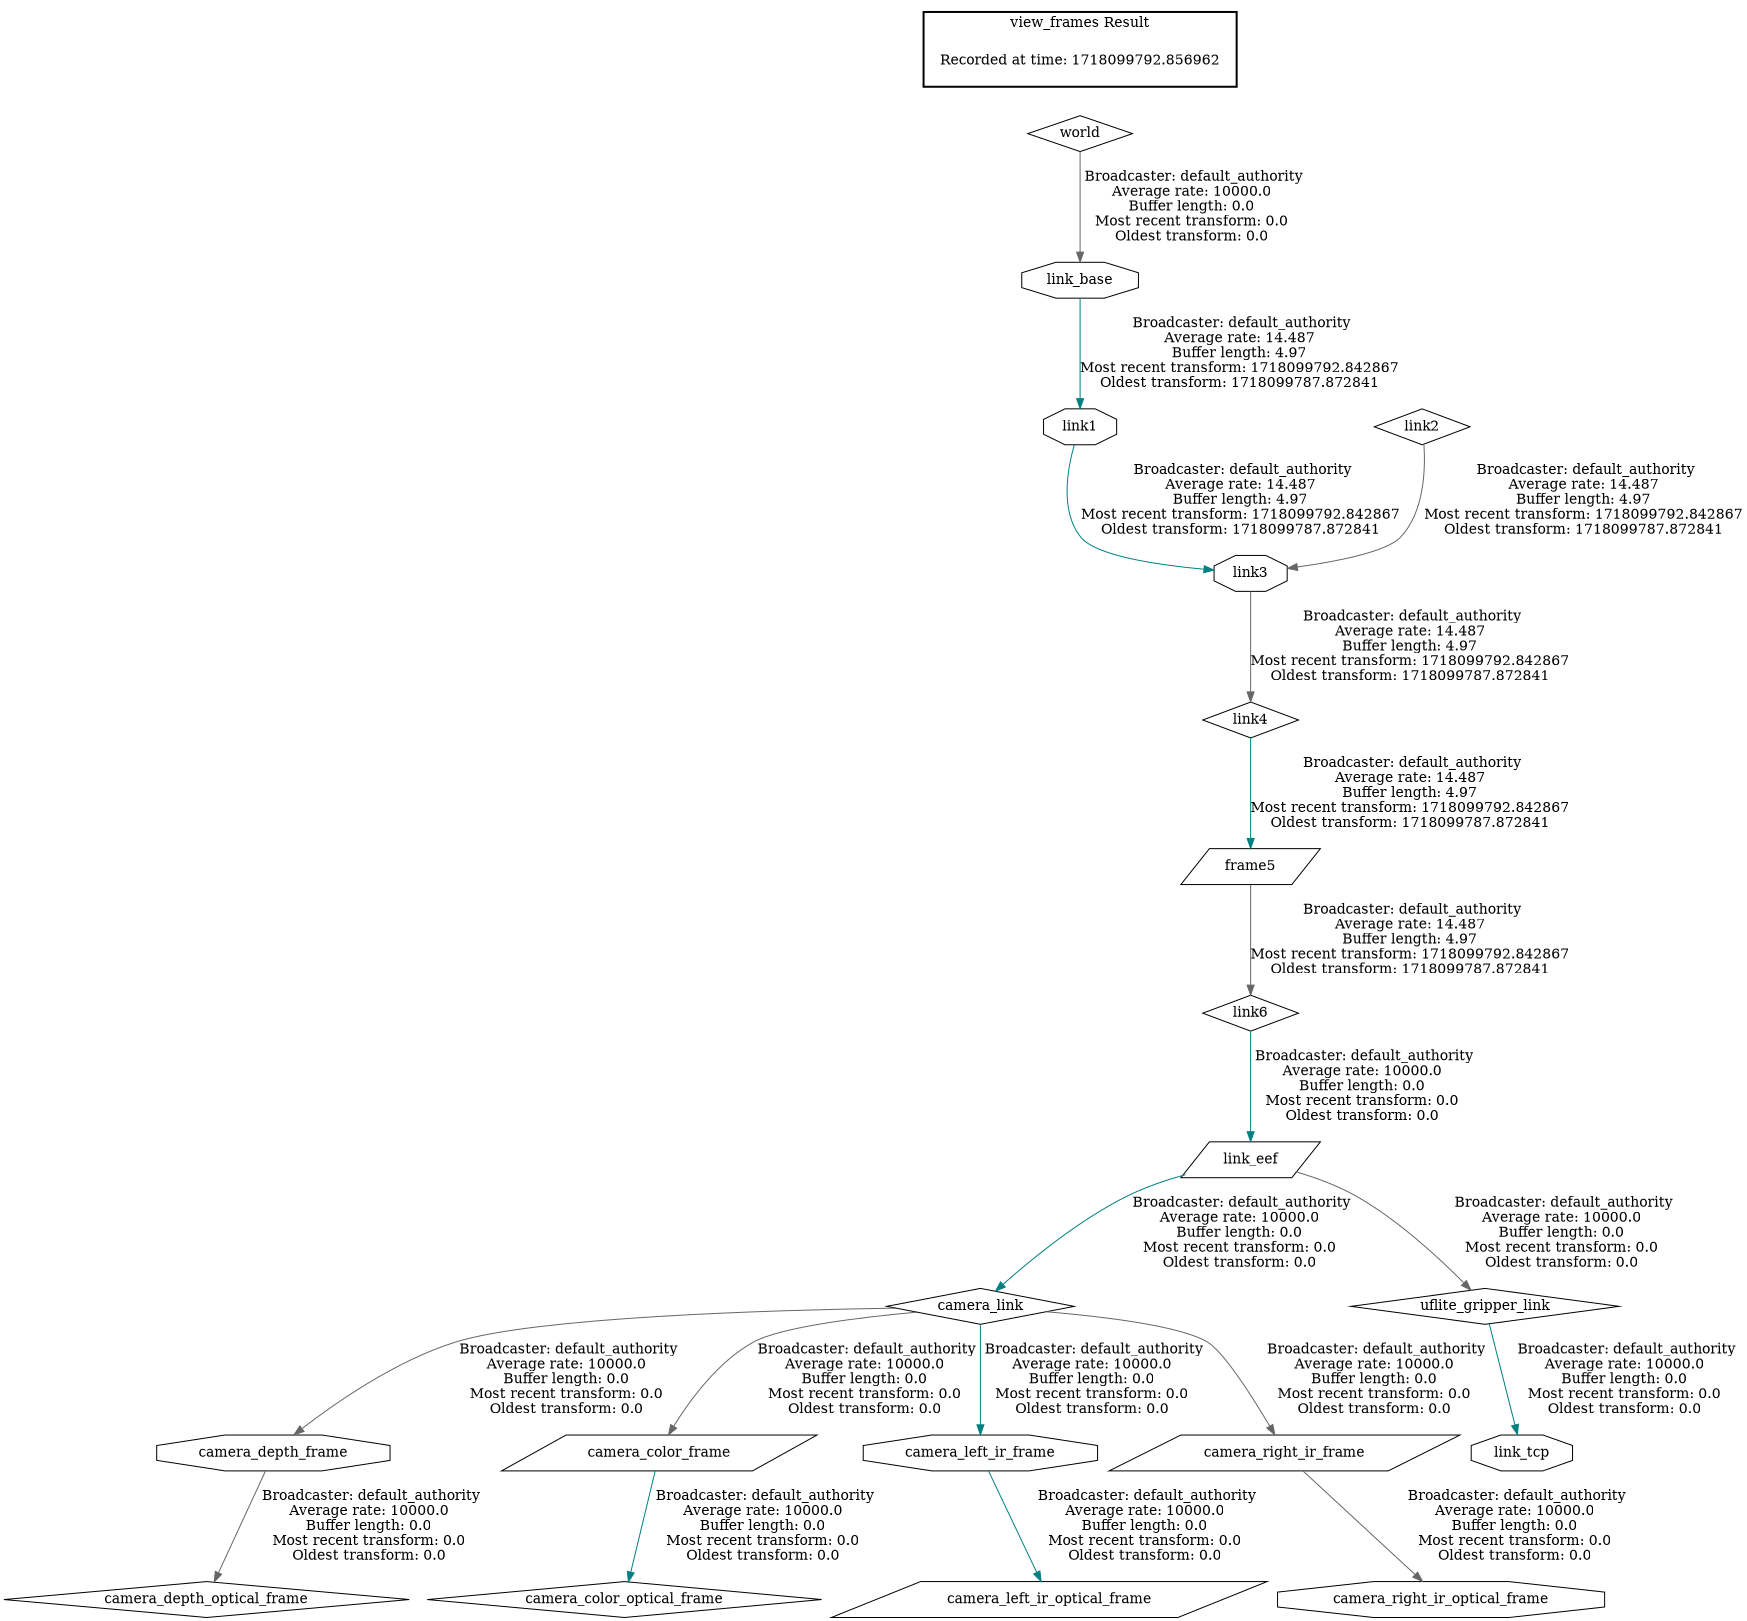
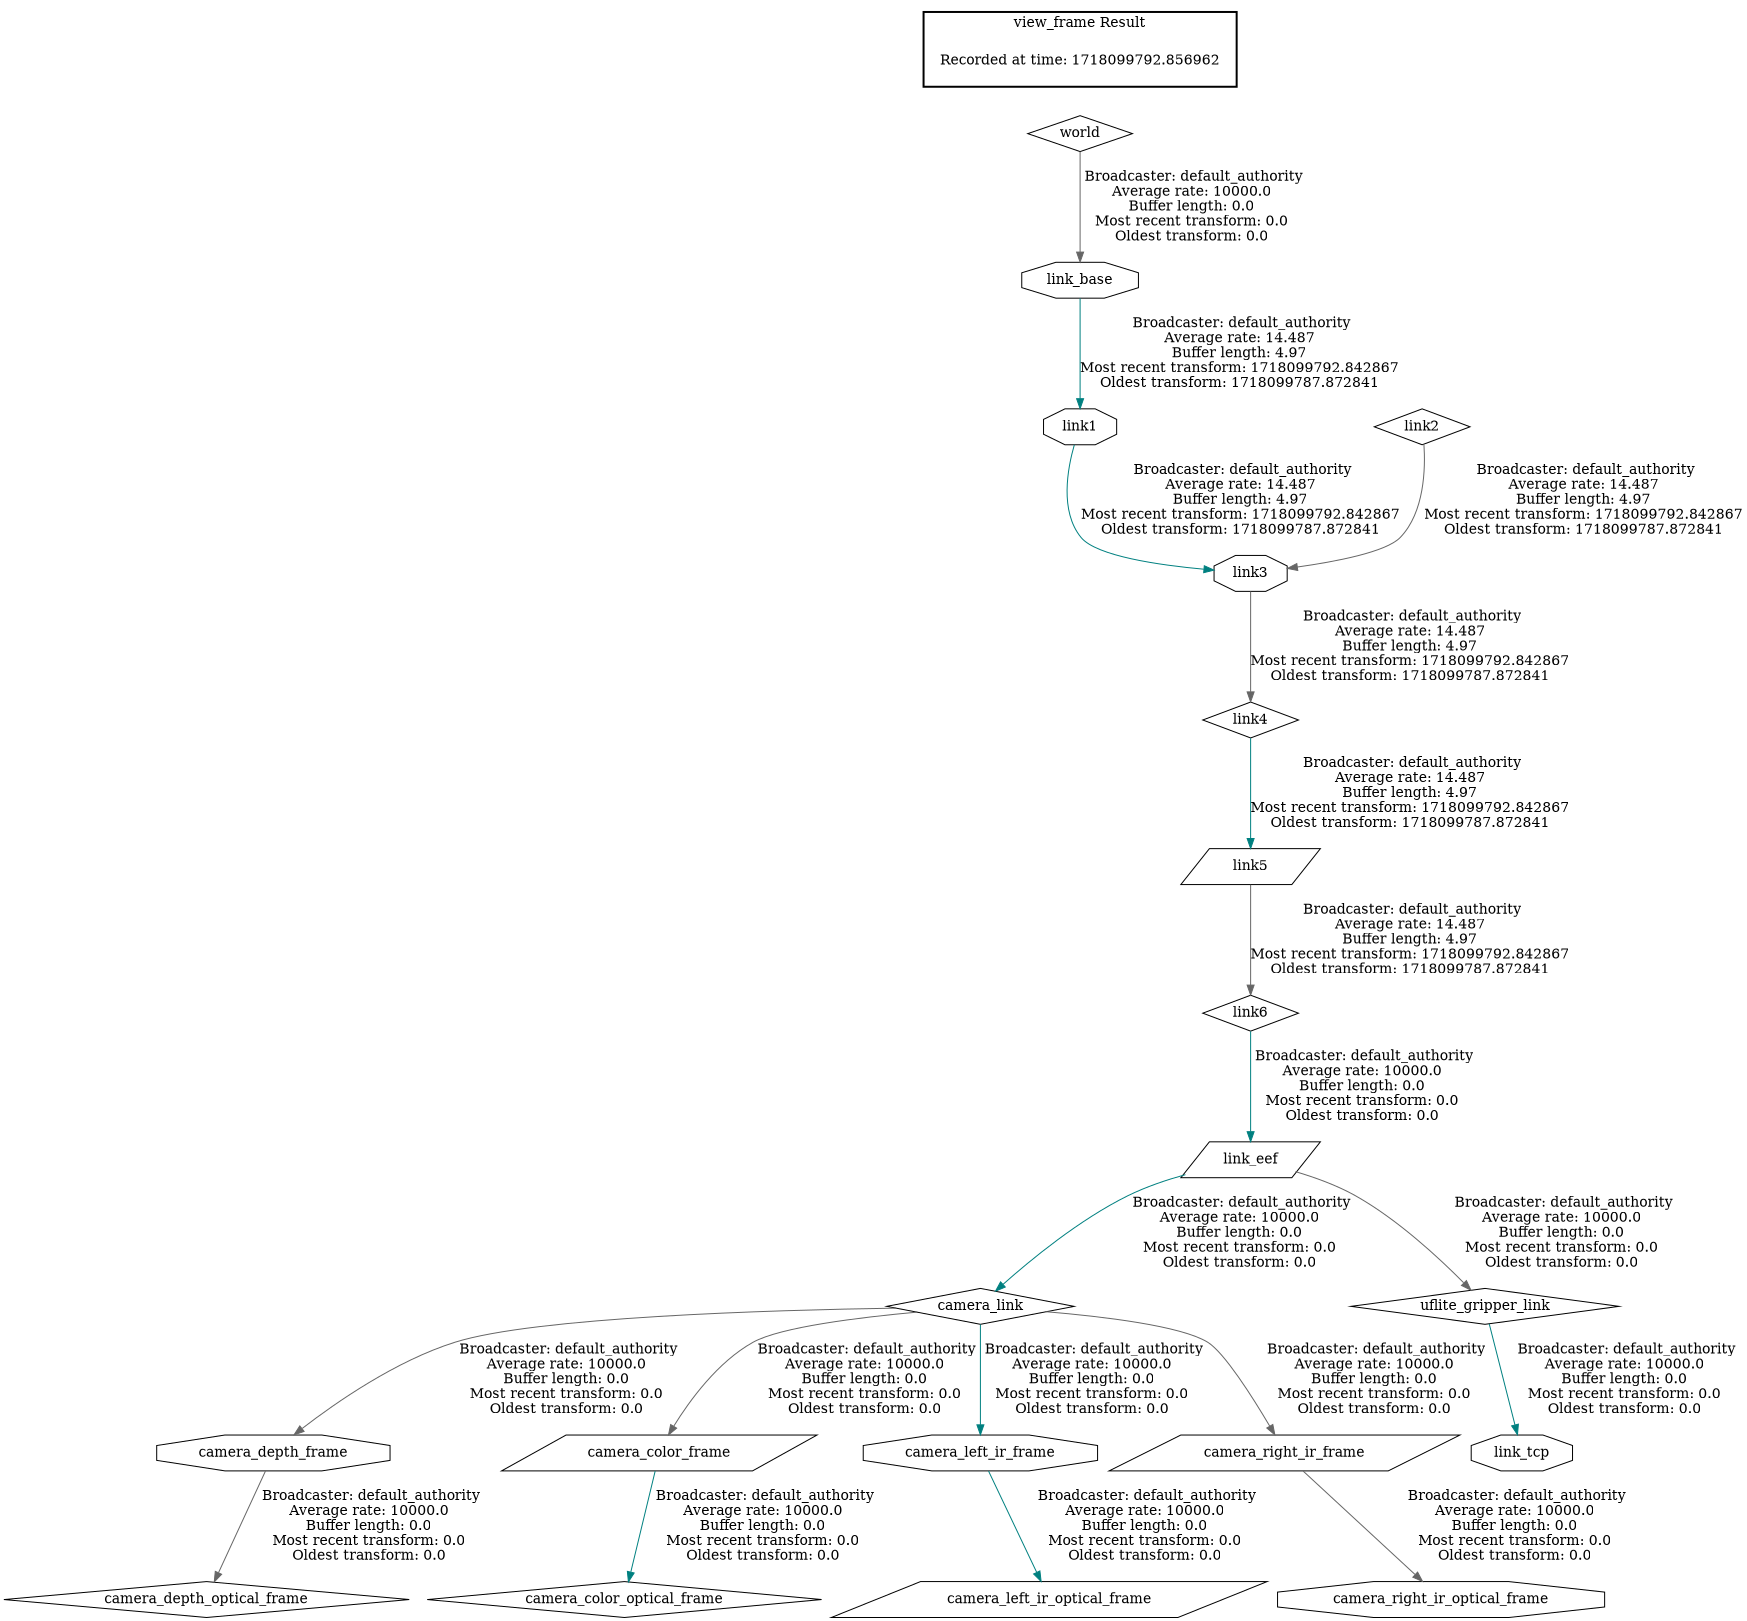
(1080, 23) -> (1080, 23)
(1251, 867) -> (1251, 867)
